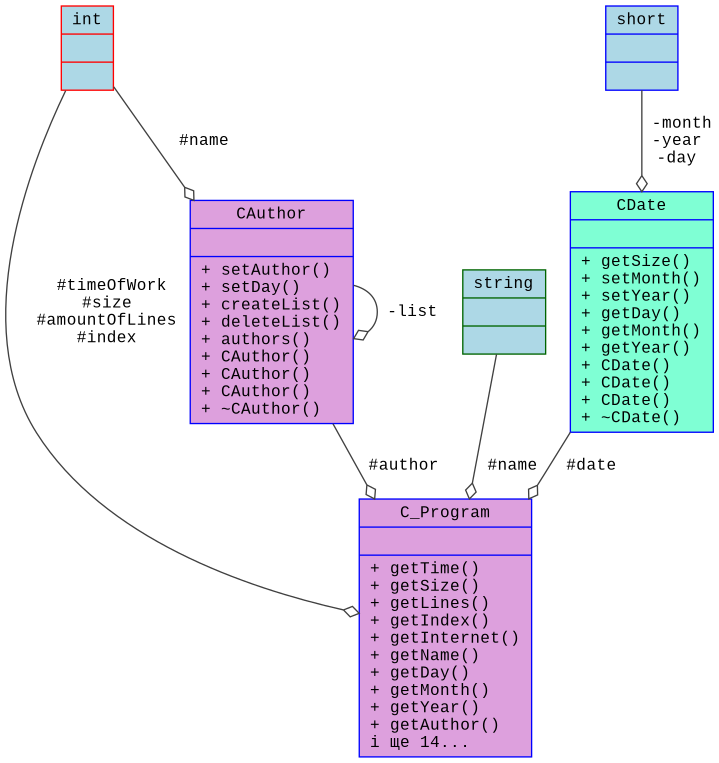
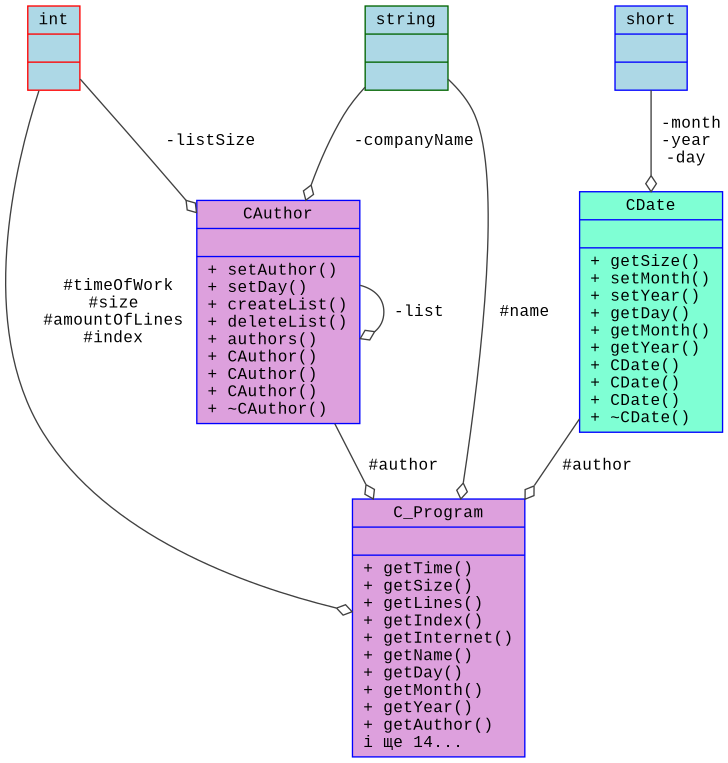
none -> (333, 133)
(200, 141) -> (206, 141)
(587, 466) -> (593, 466)
